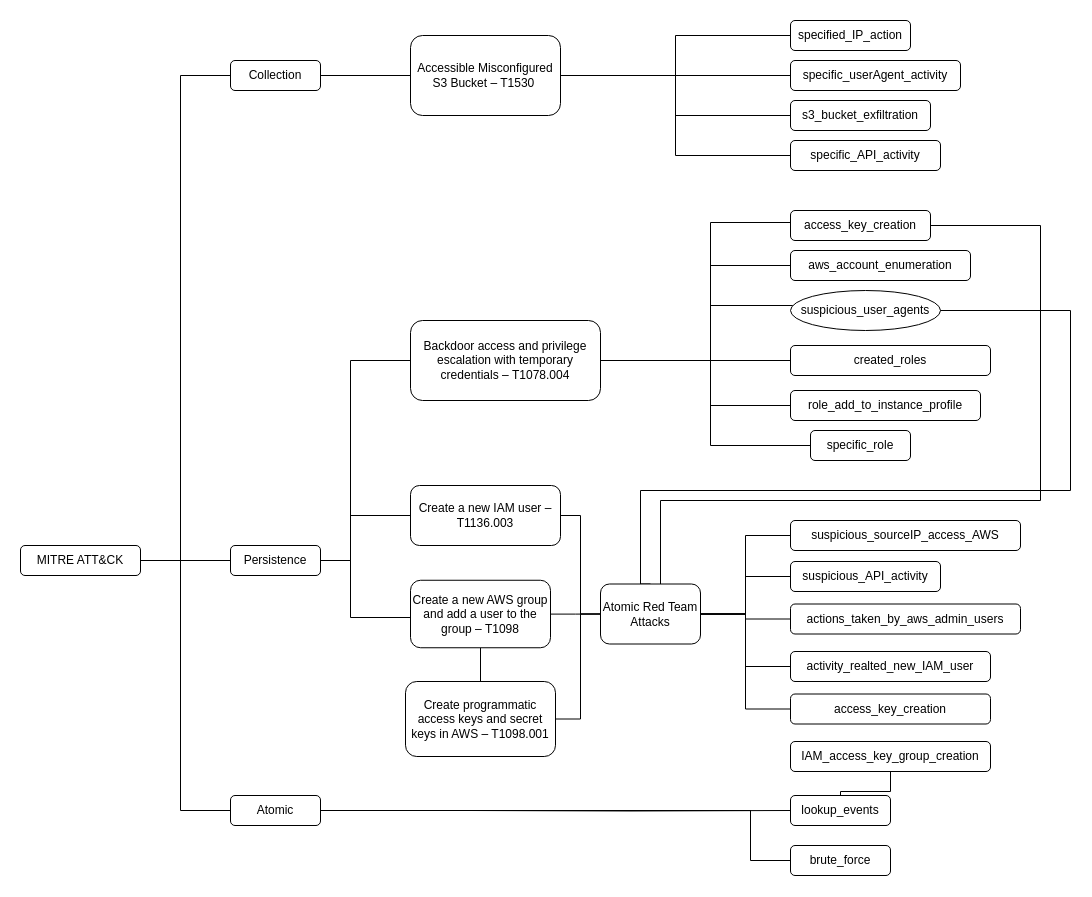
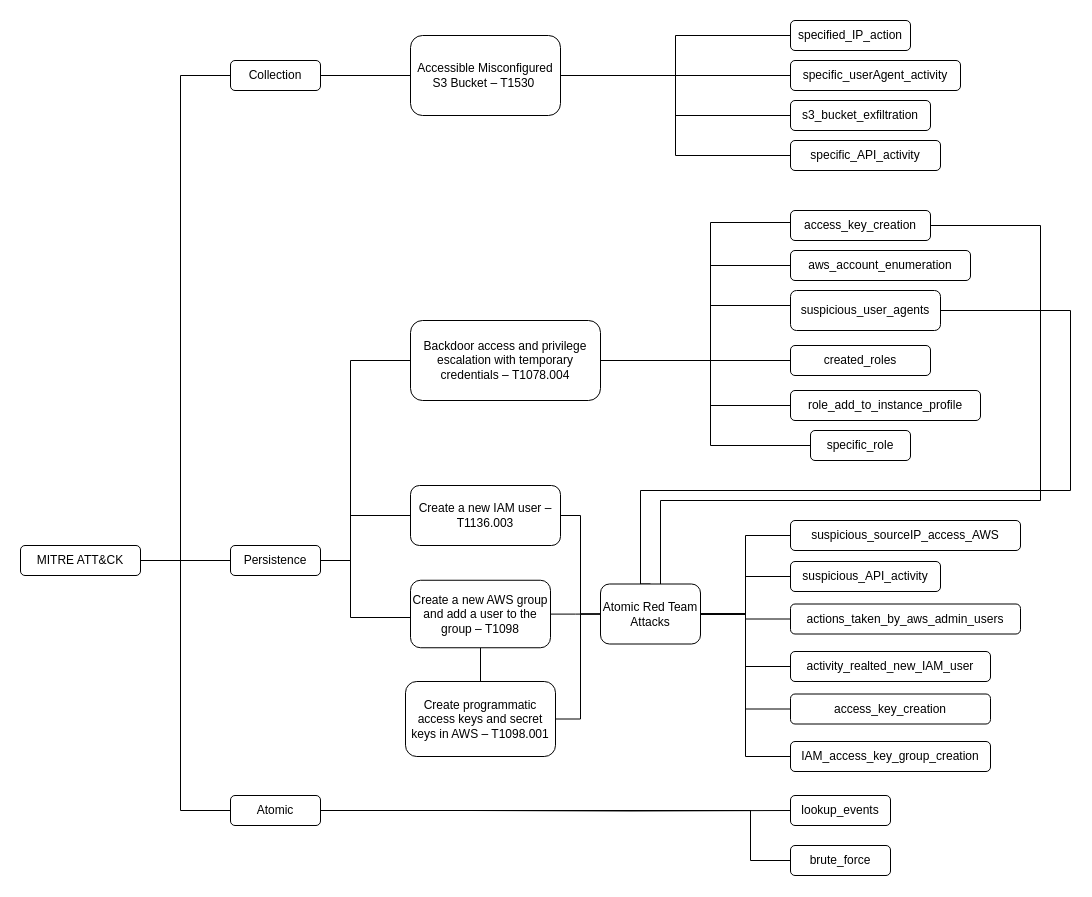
(866, 311) -> (866, 311)
(891, 361) -> (861, 361)
(874, 792) -> (746, 757)
